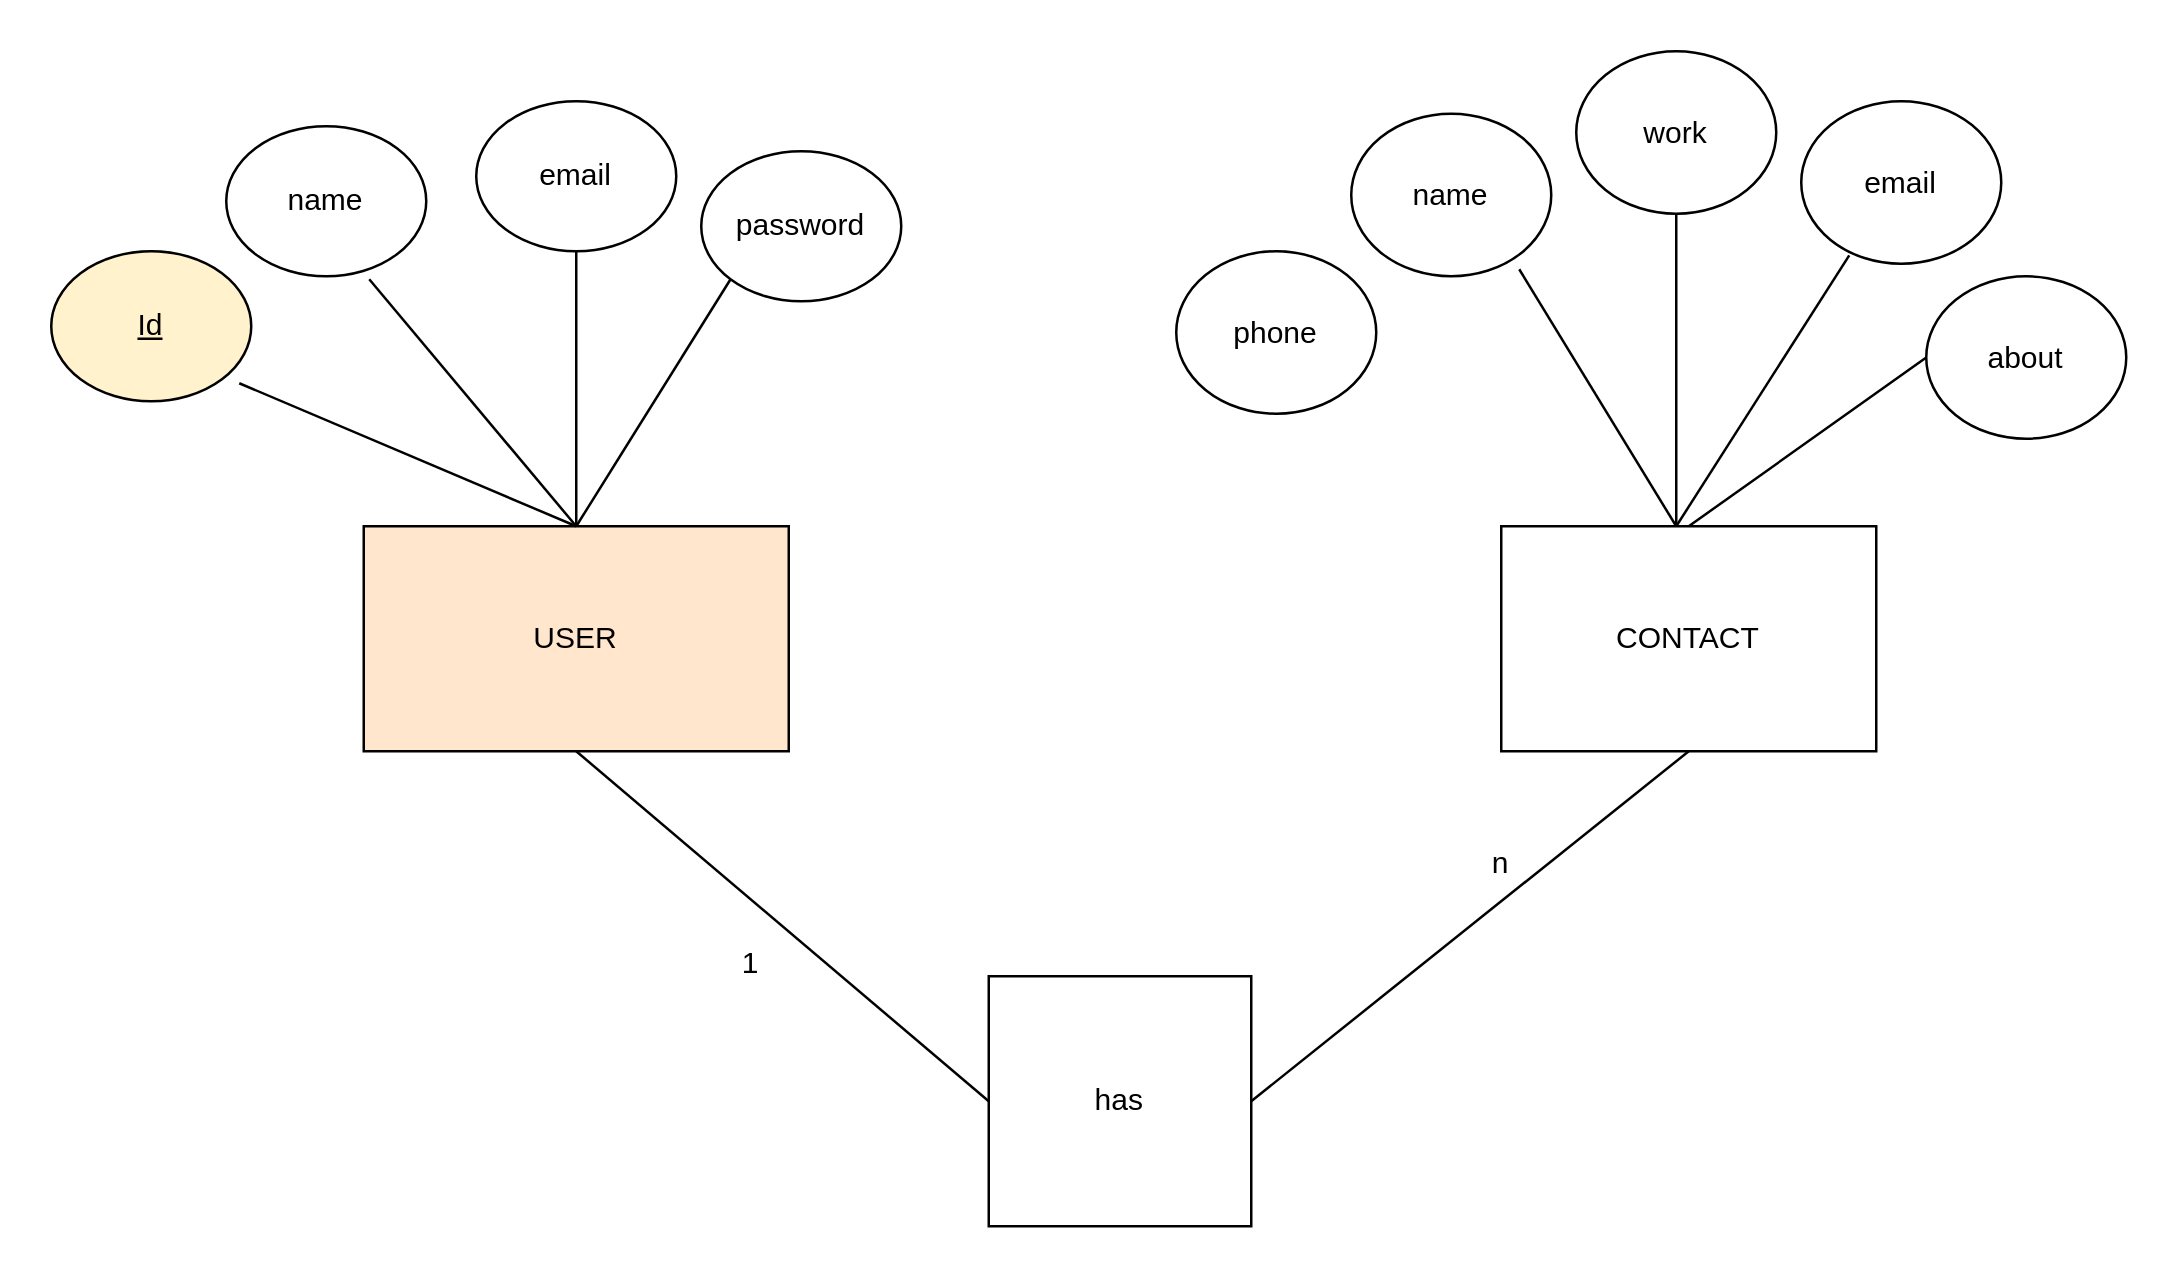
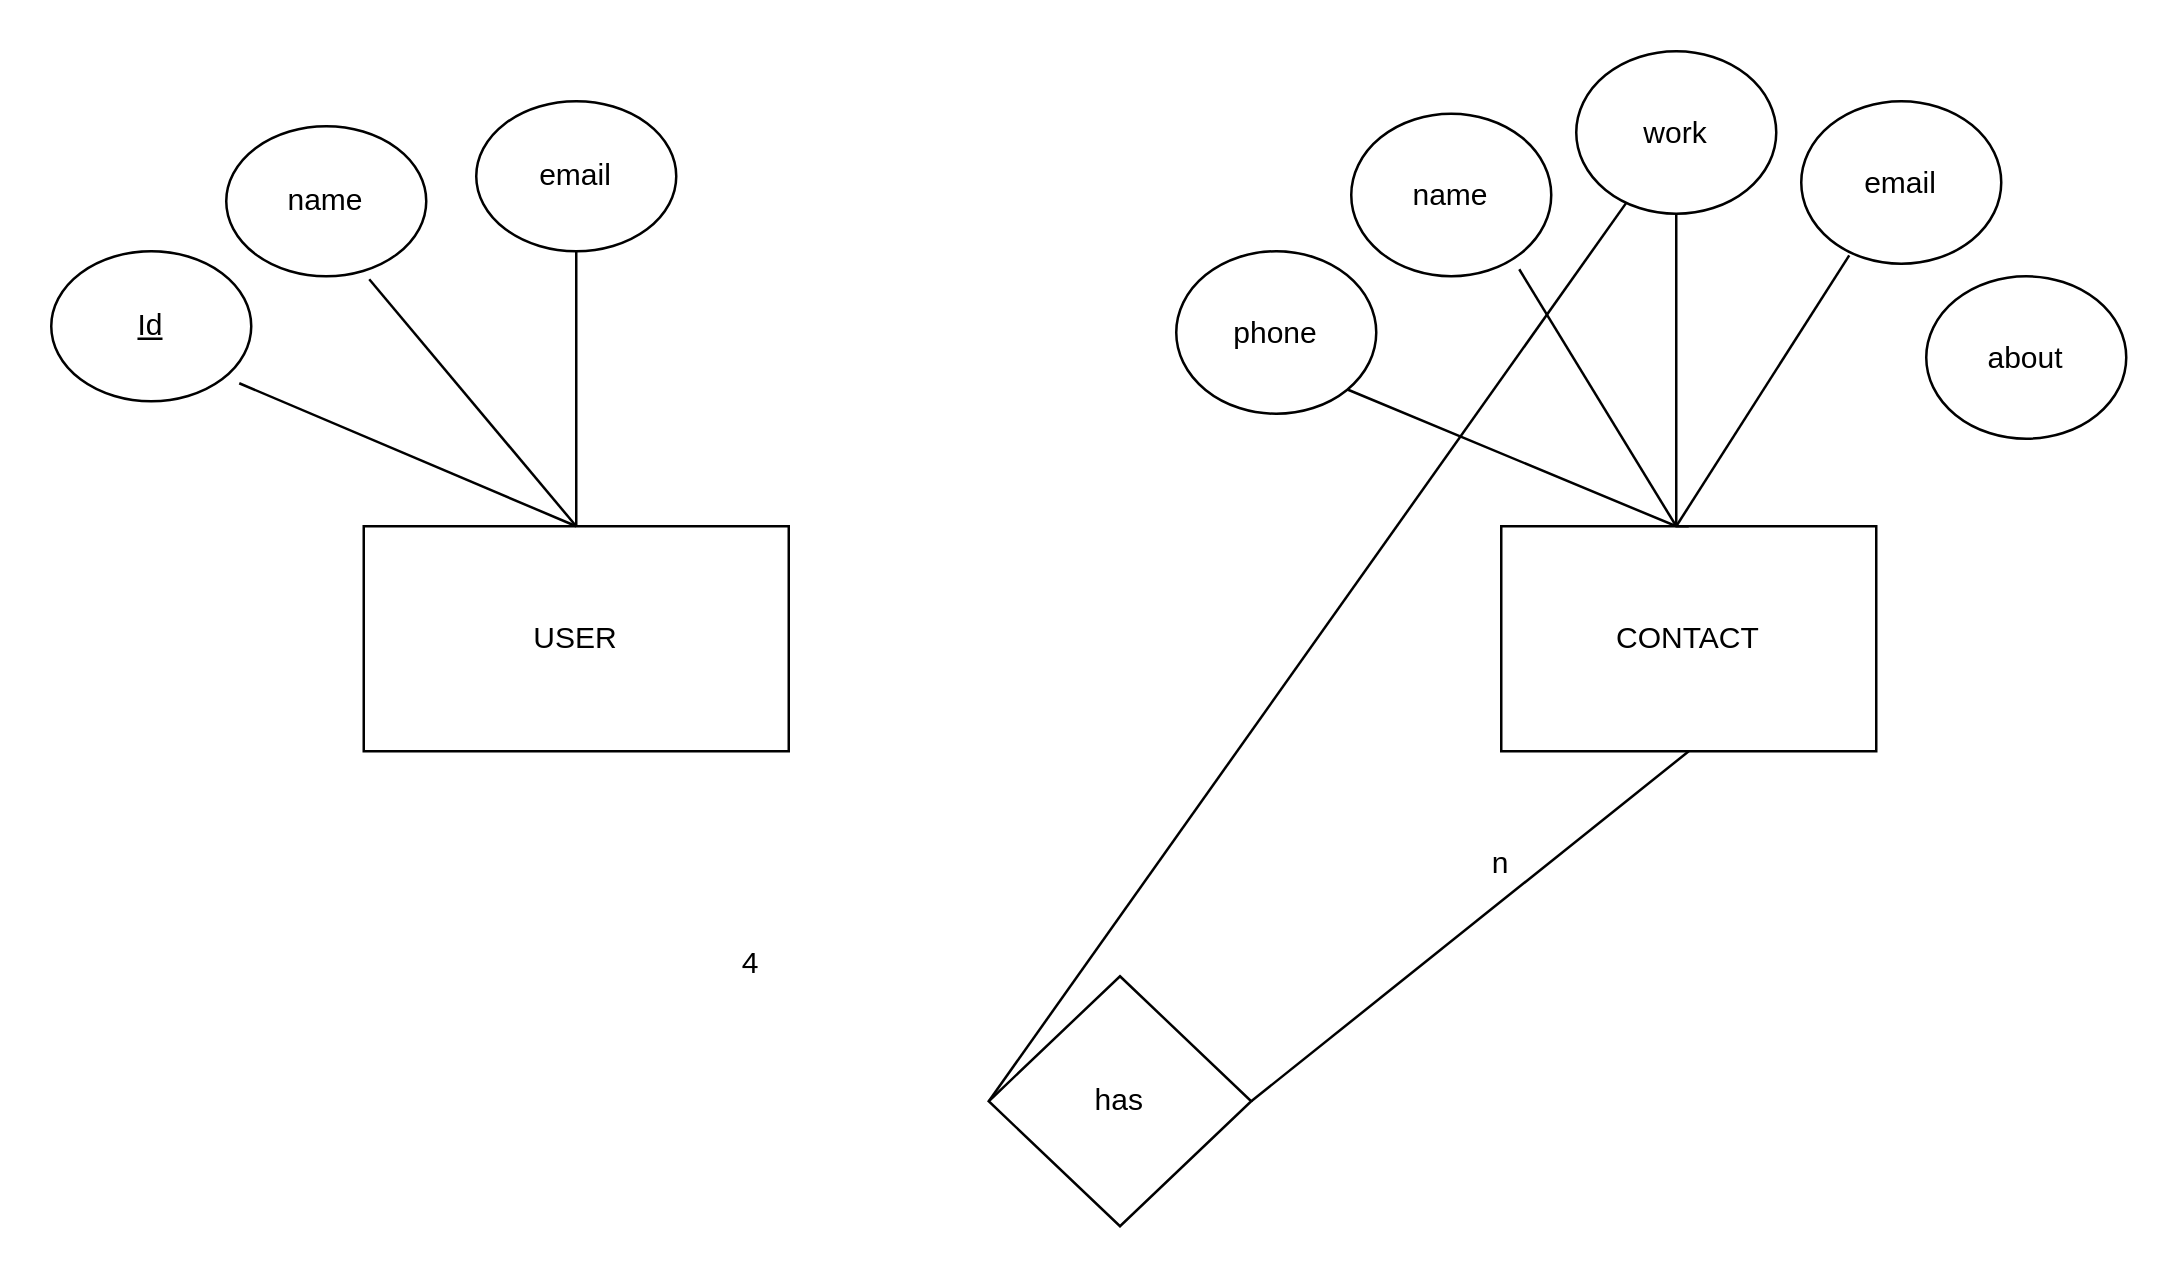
(801, 226) -> none
(151, 326) -> (151, 326)
(655, 400) -> none
(1808, 442) -> none
none -> (1566, 481)
(576, 639) -> (576, 639)
(783, 926) -> (1223, 771)
(751, 964) -> (751, 964)
(1120, 1101) -> (1120, 1101)
